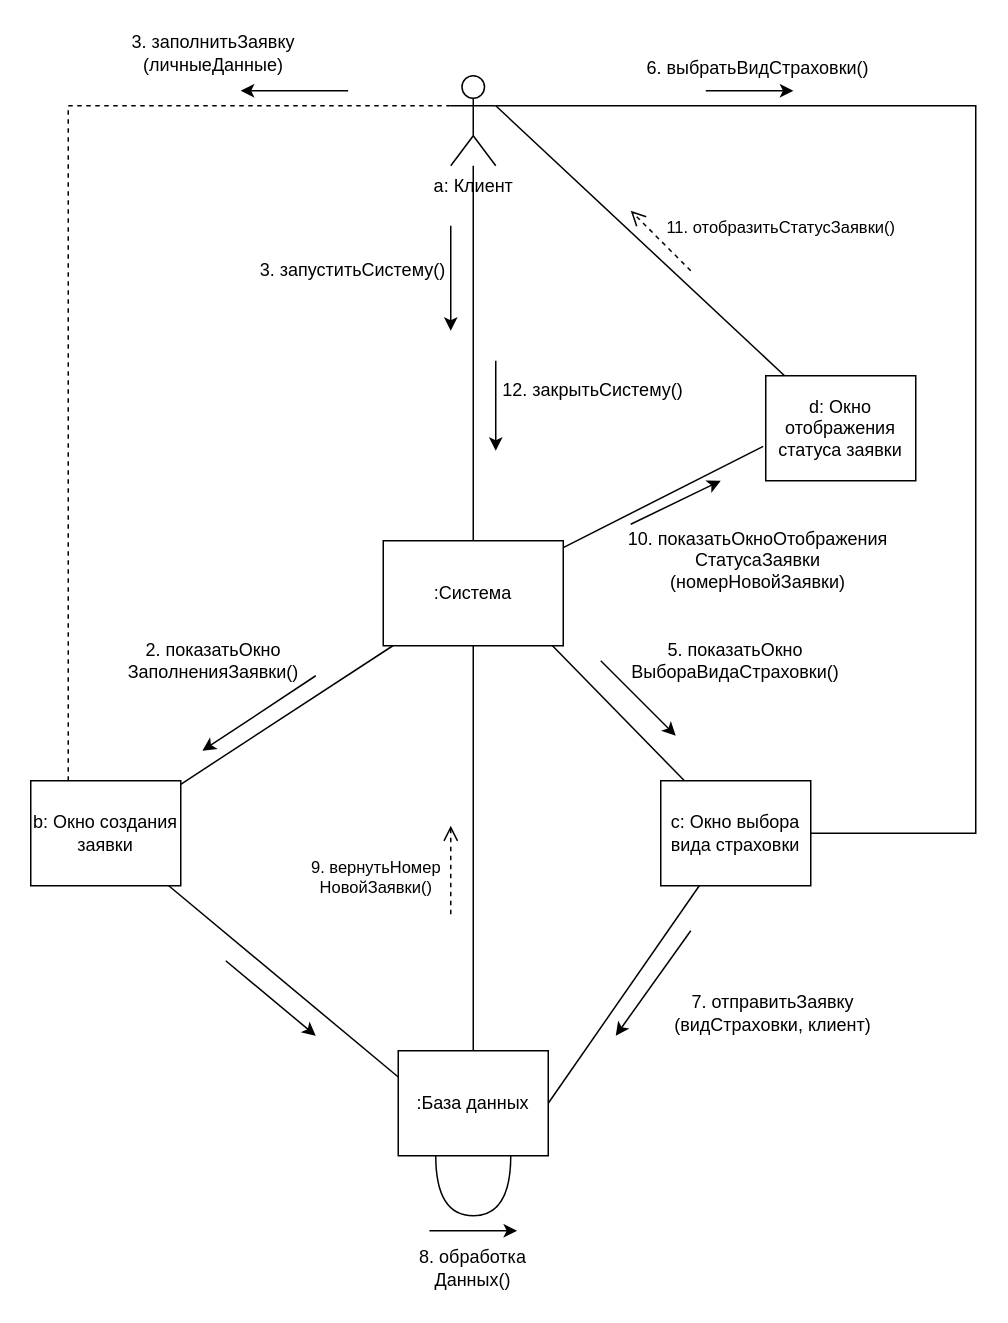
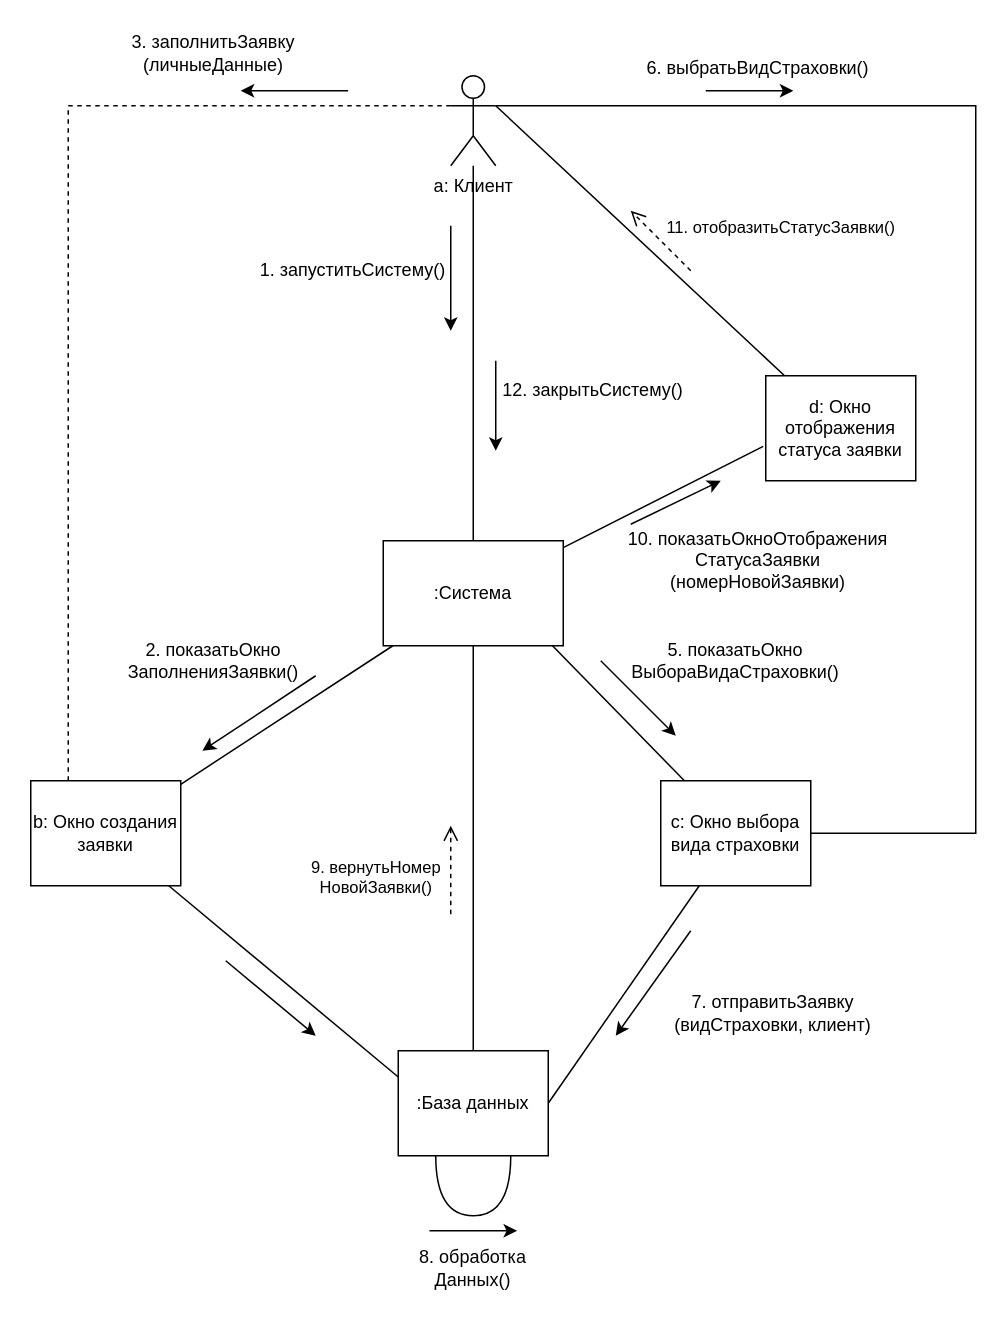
(353, 271) -> (353, 271)
